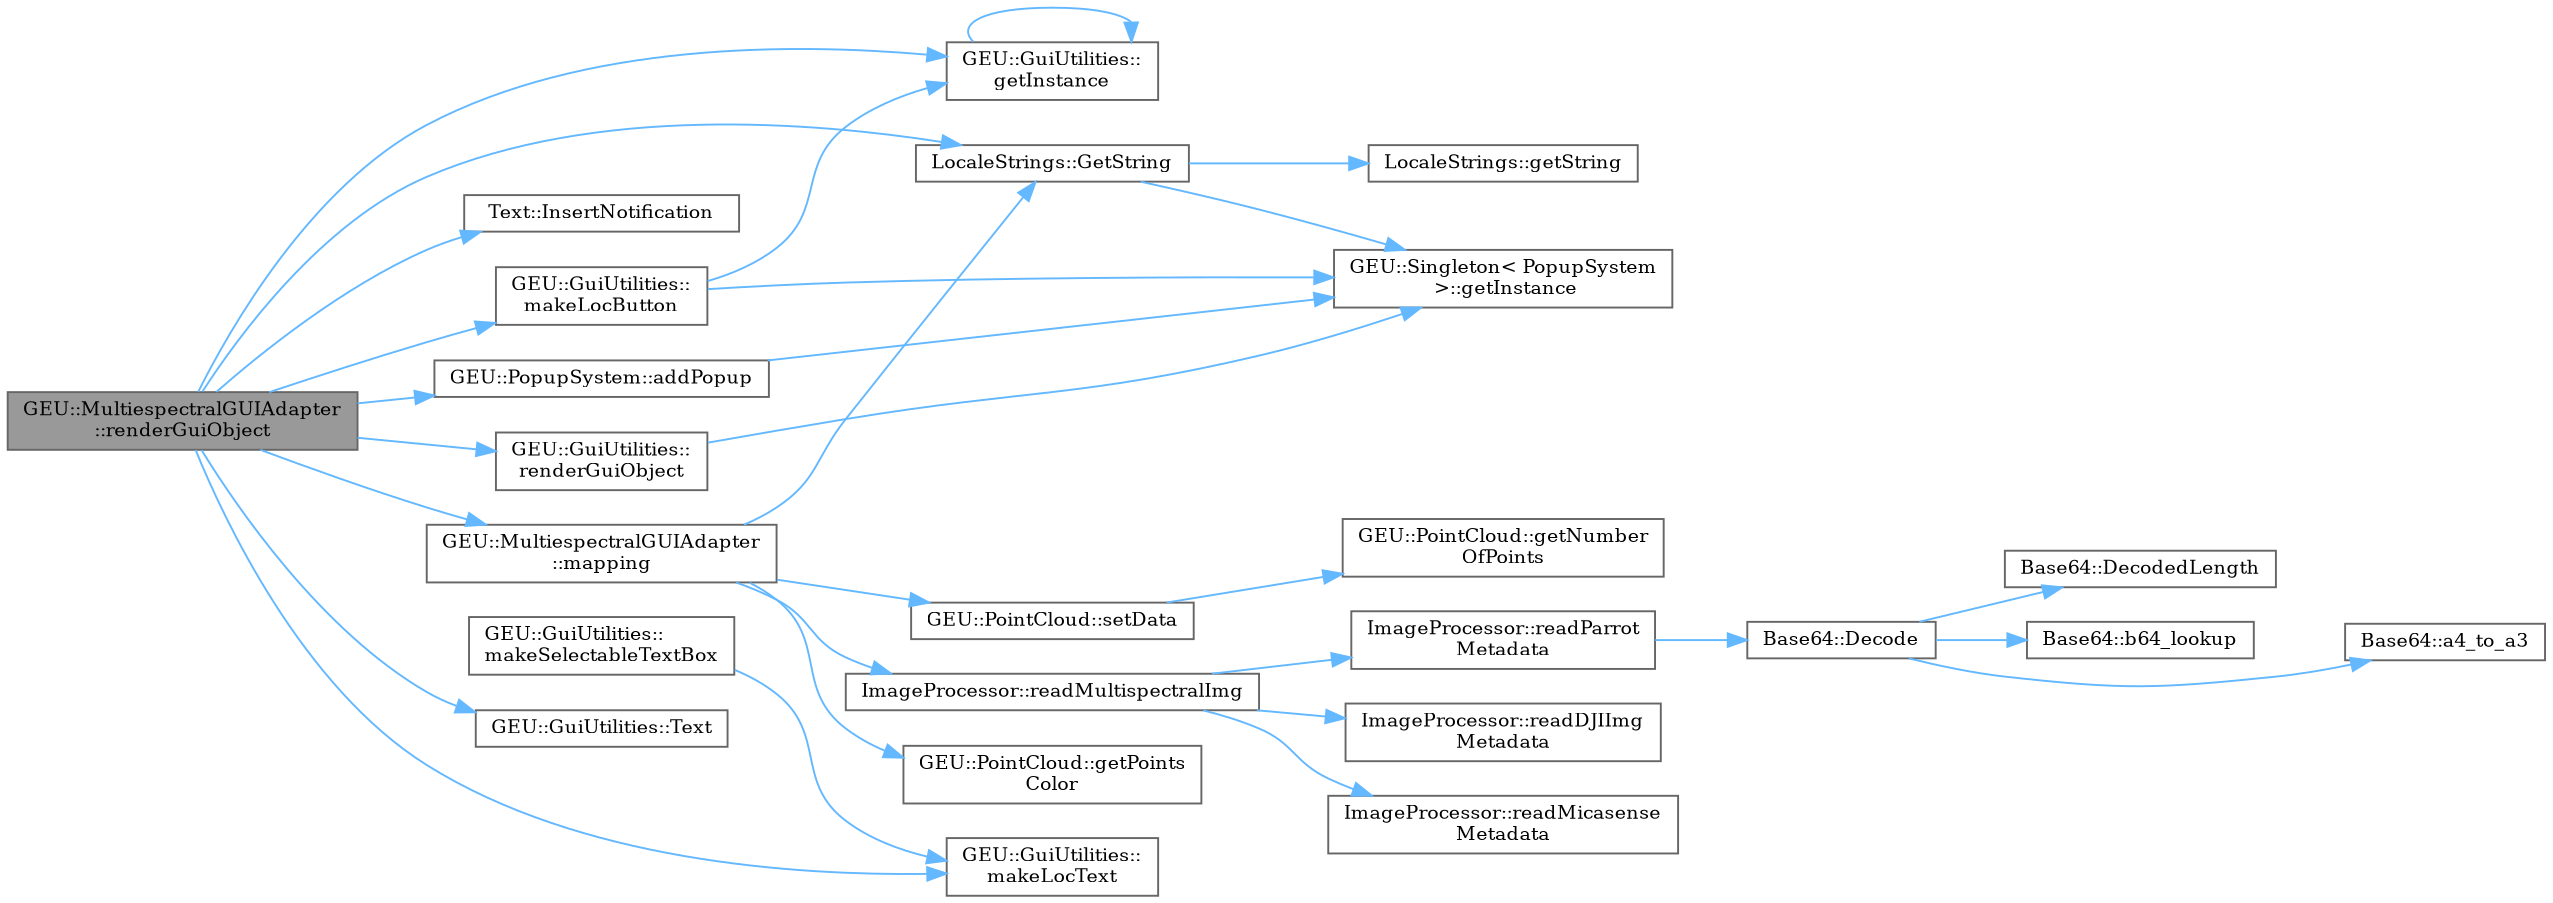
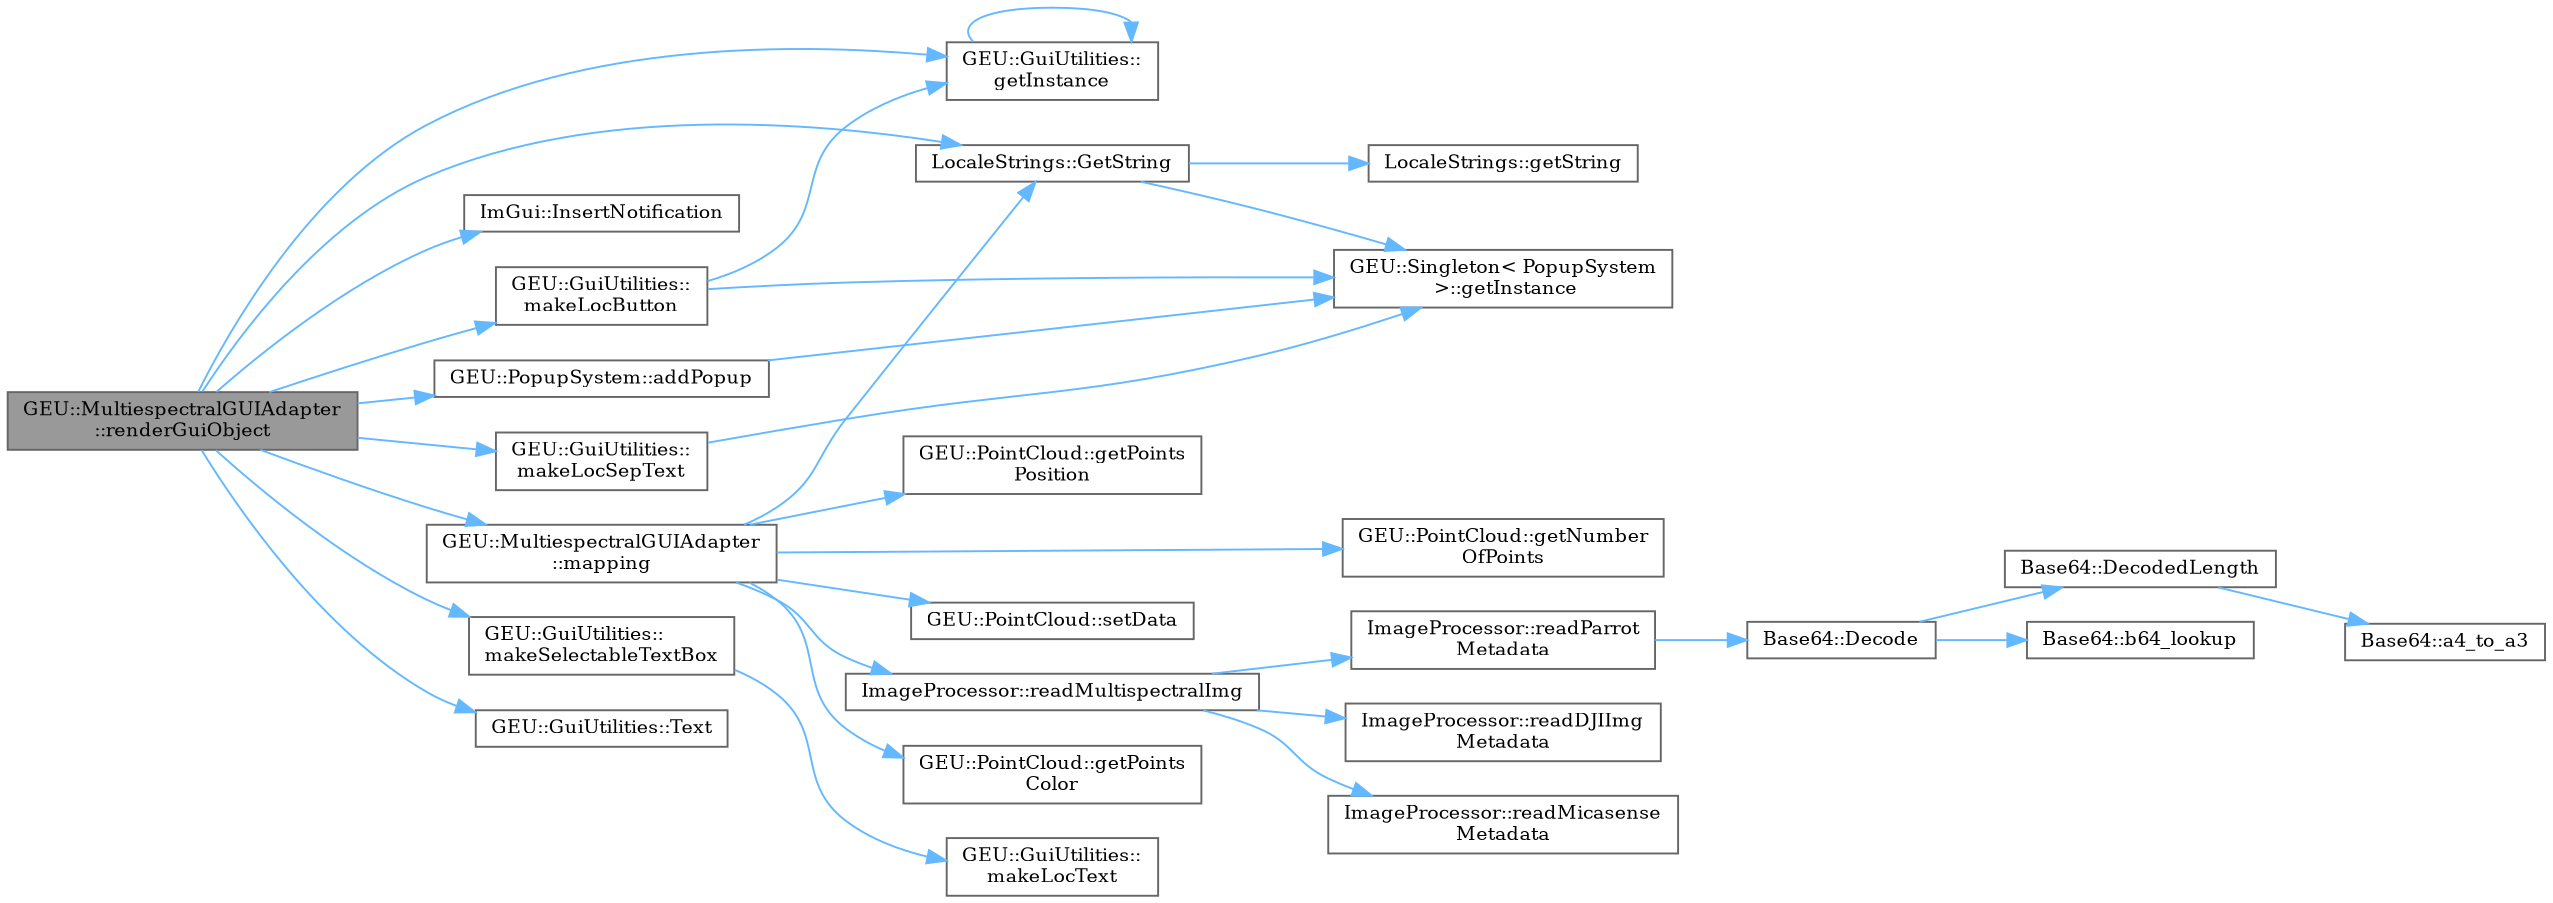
(602, 213) -> (602, 213)
(602, 461) -> (602, 461)
none -> (1052, 465)
(1245, 590) -> (1050, 551)
(2130, 686) -> (2284, 603)
(480, 794) -> (327, 540)
